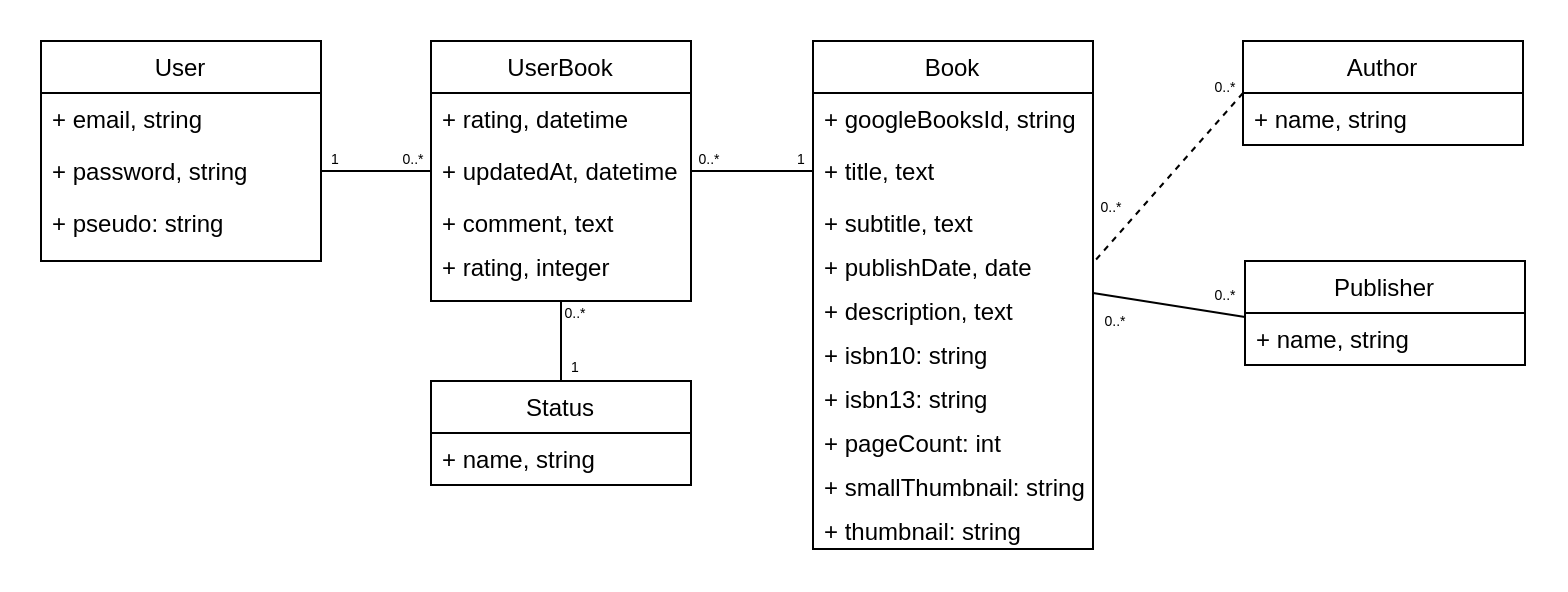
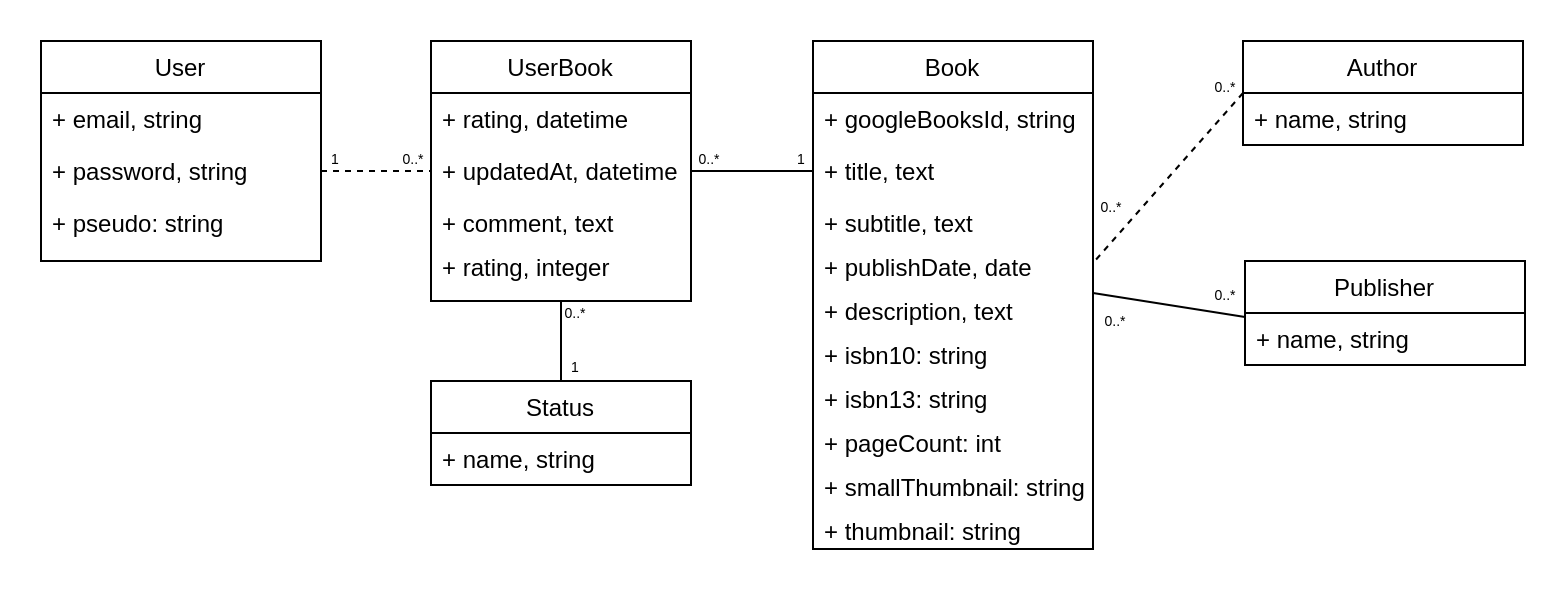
(377, 171) -> (377, 171)
